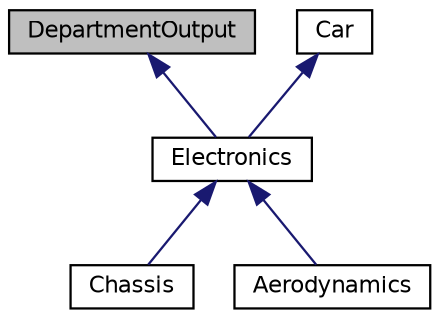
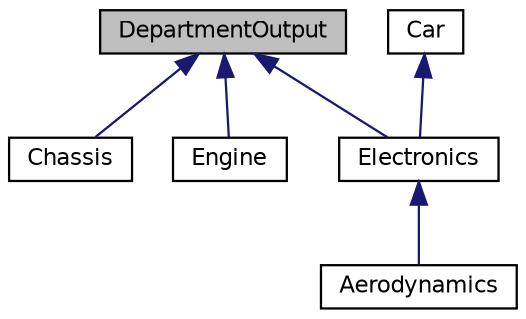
none -> (230, 159)
(175, 232) -> (138, 103)
